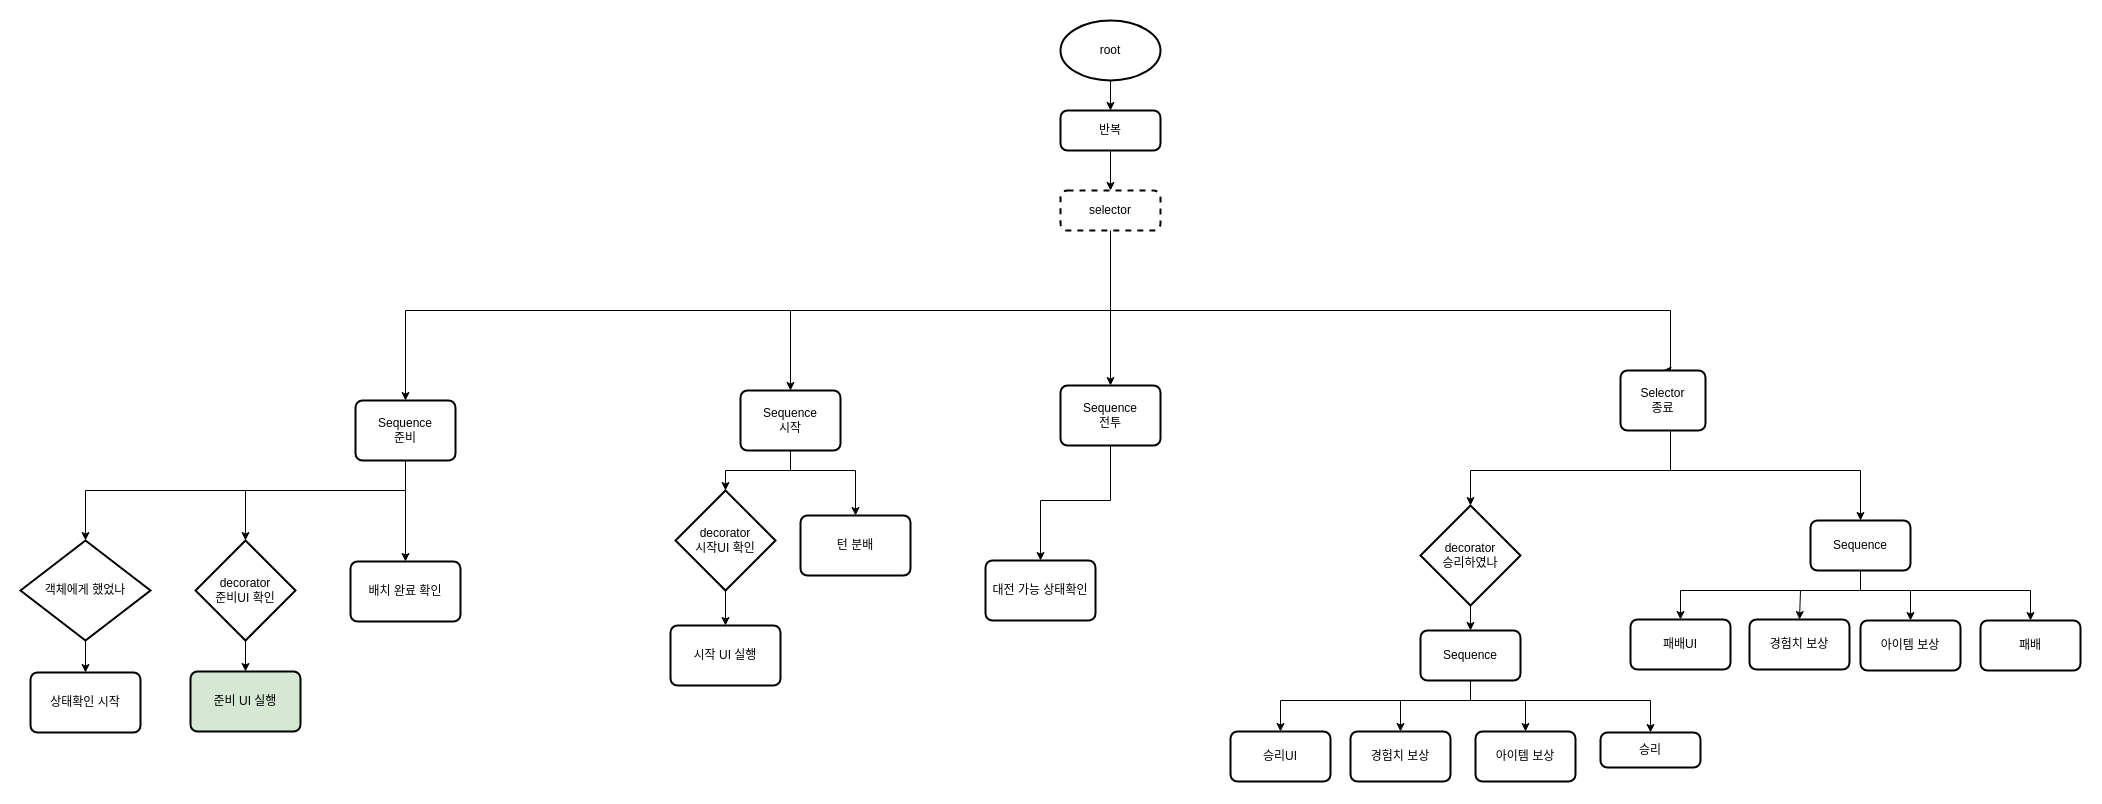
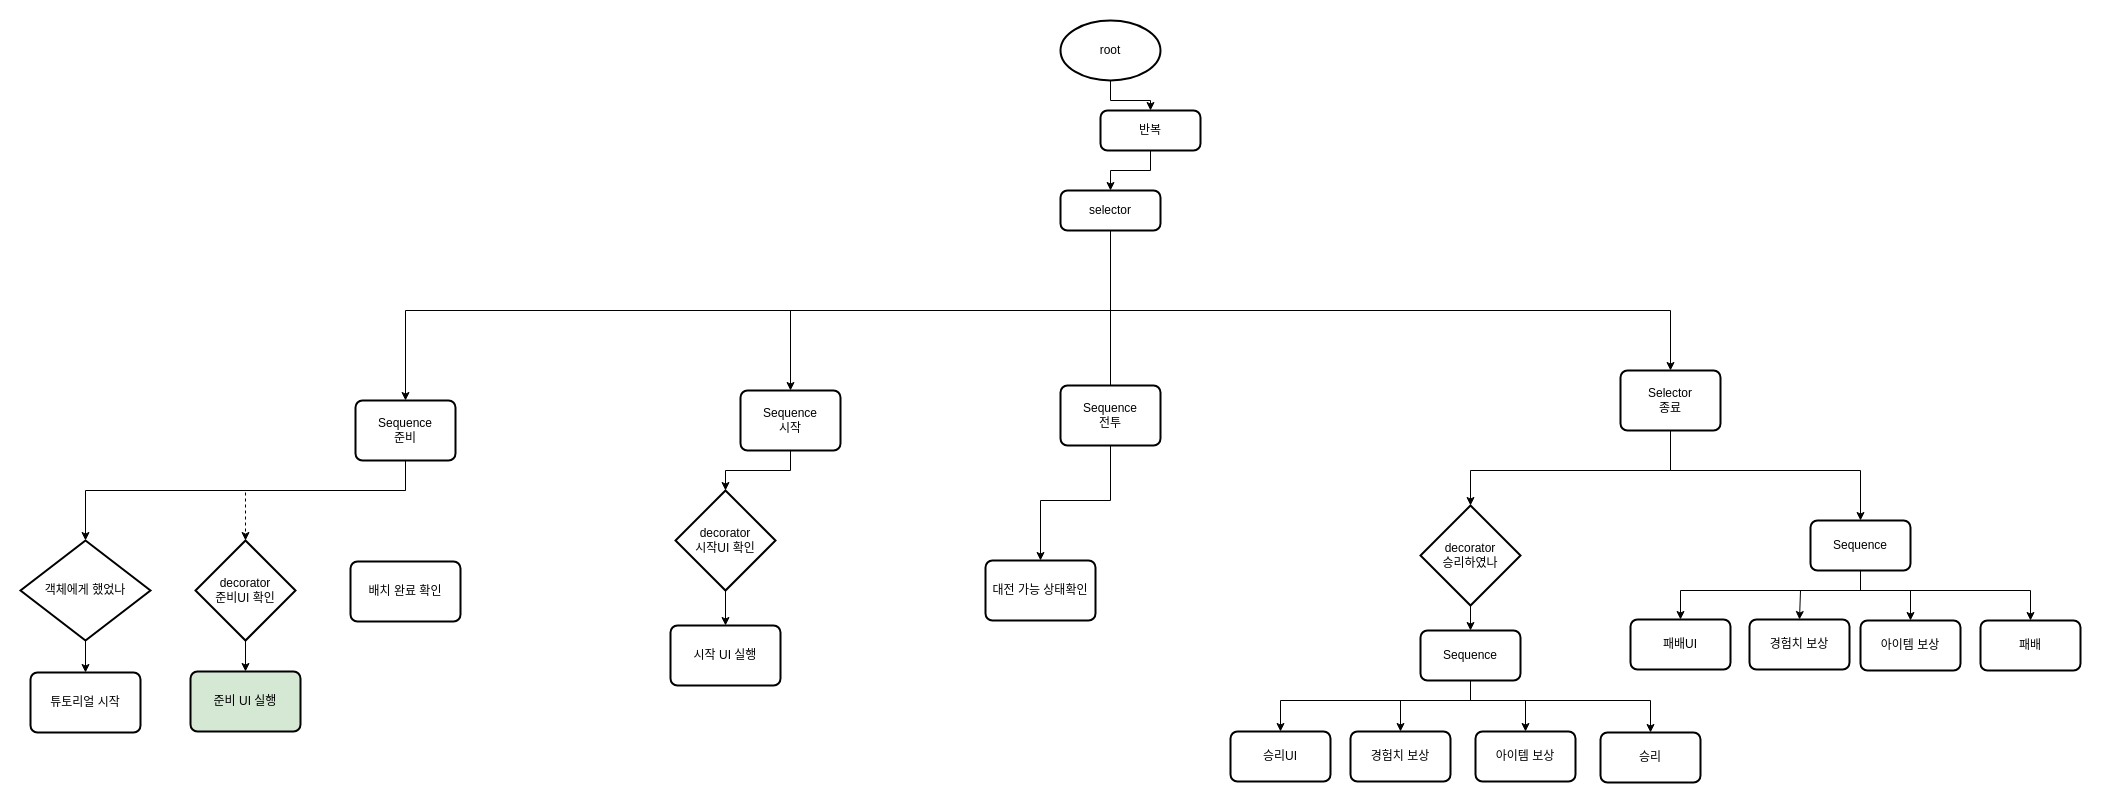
(1111, 131) -> (1151, 131)
(1111, 211) -> (1111, 211)
(1111, 377) -> (1111, 380)
(1663, 401) -> (1671, 401)
(843, 471) -> none
(246, 513) -> (246, 513)
(406, 523) -> none
(856, 546) -> none
(86, 703) -> (86, 703)
(1651, 750) -> (1651, 758)
